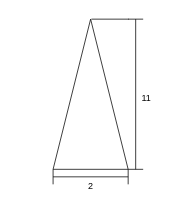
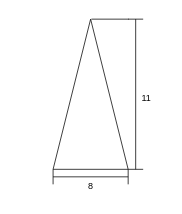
(91, 186) -> (91, 186)
